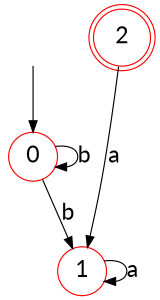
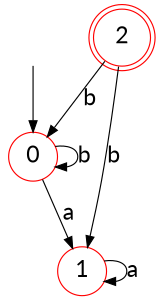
none -> (80, 94)
(114, 157) -> (114, 157)
(68, 214) -> (68, 214)
